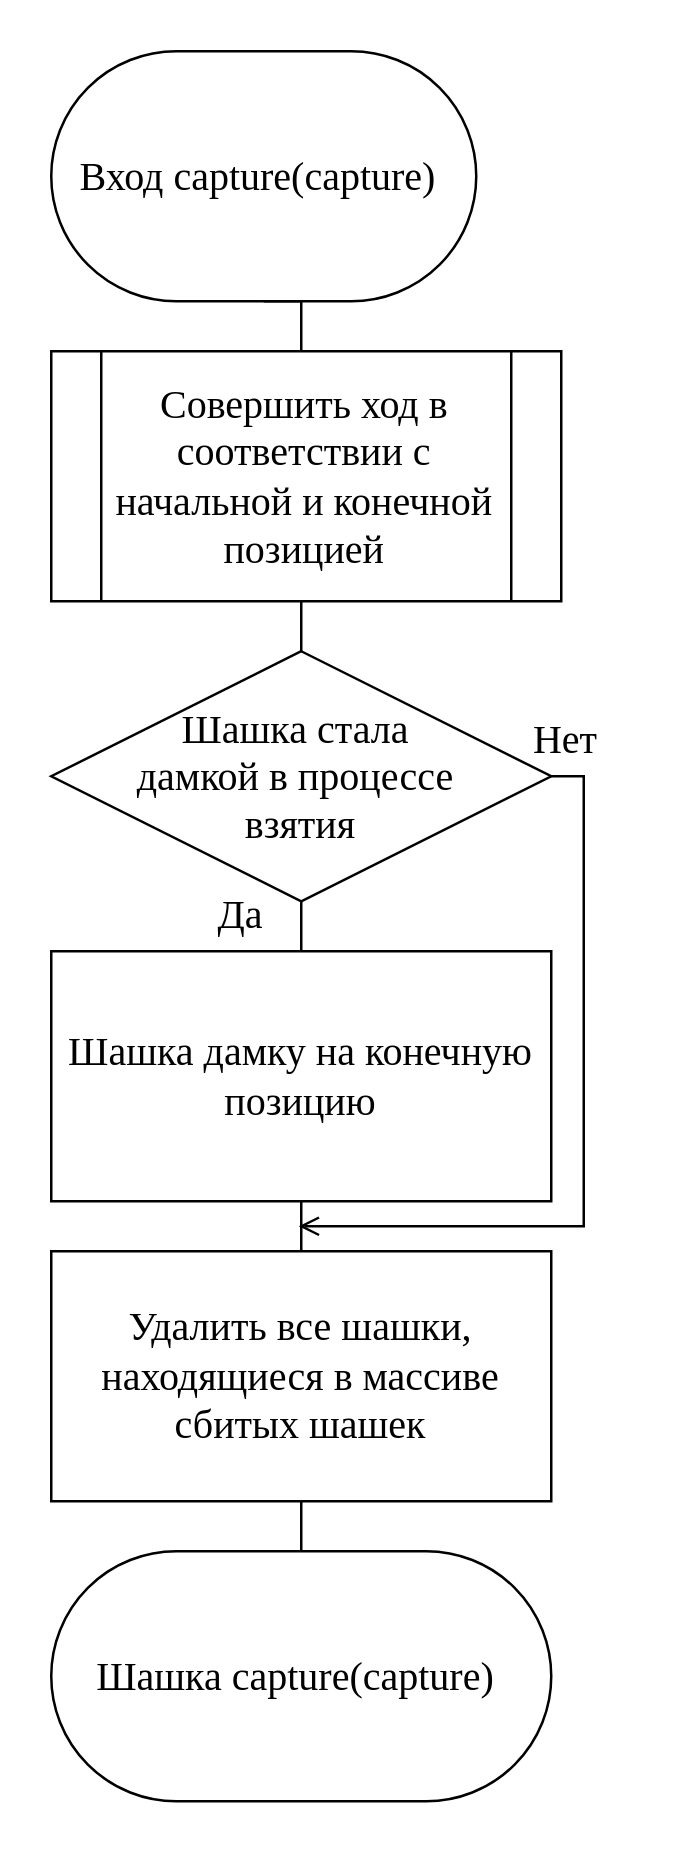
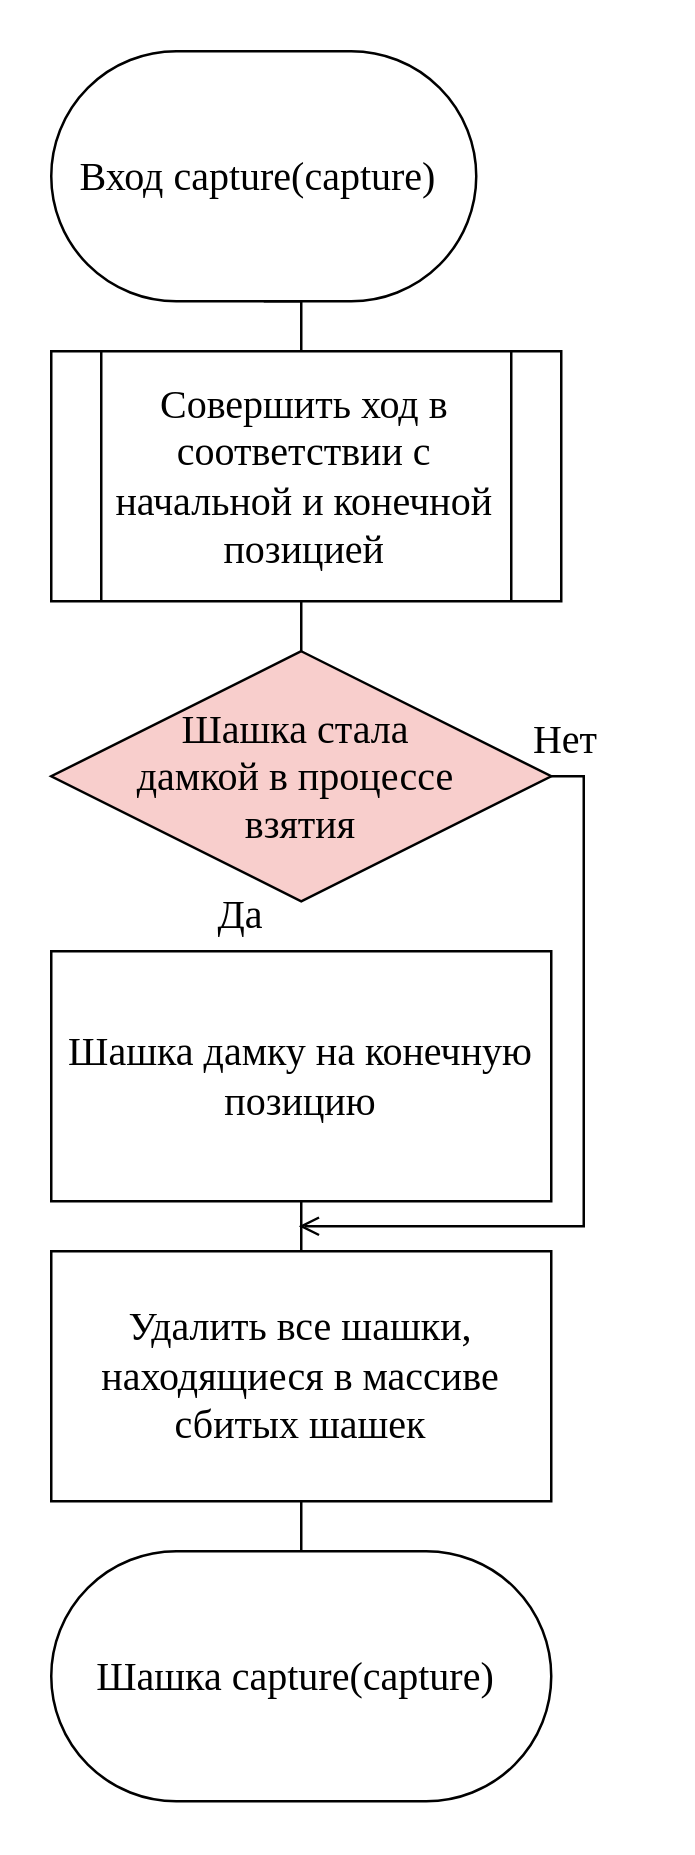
(301, 776) -> (301, 776)
(301, 926) -> none
